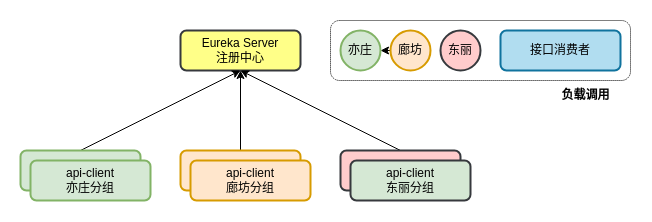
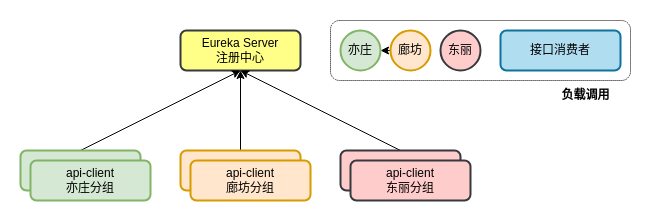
(411, 181) -> (411, 181)
